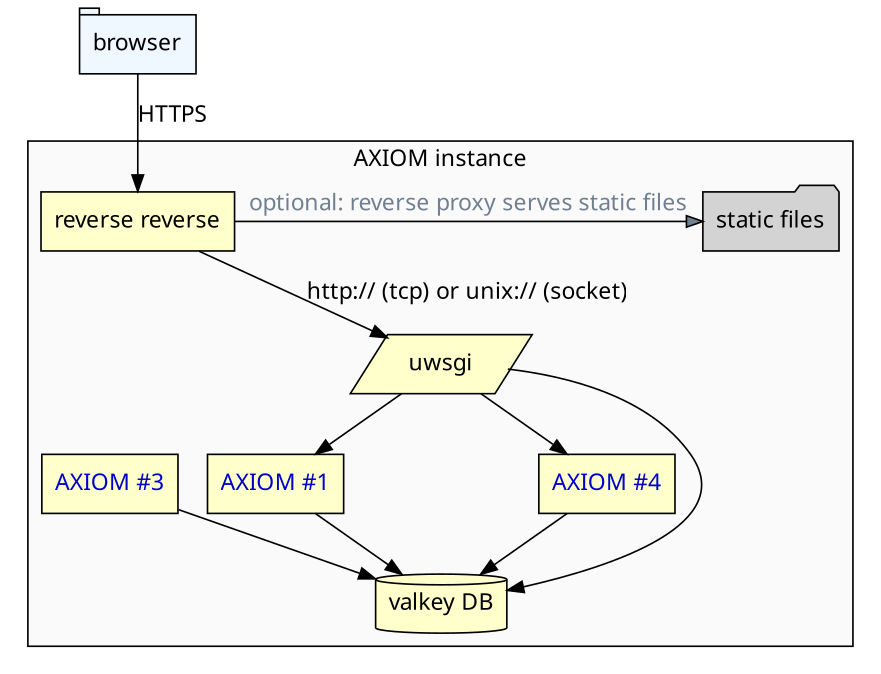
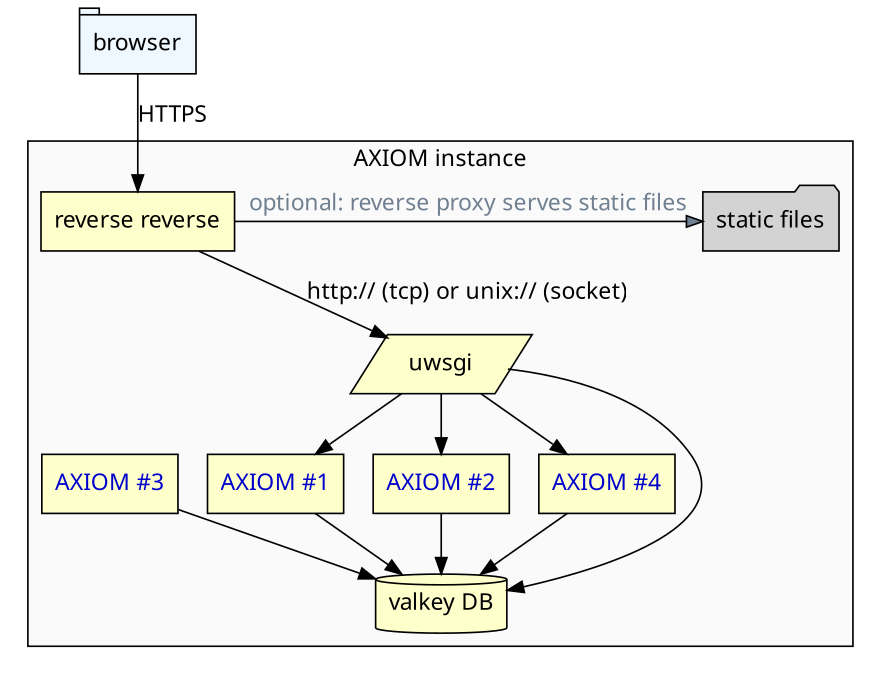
none -> (441, 484)
